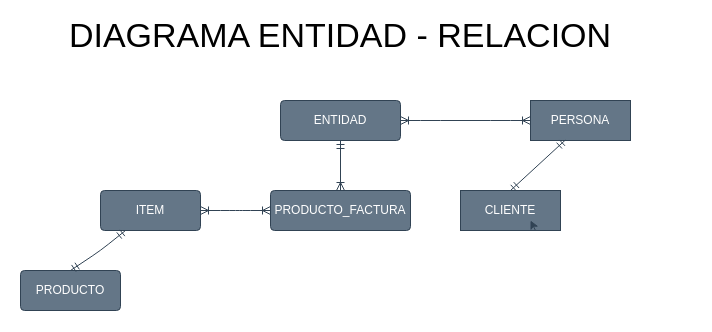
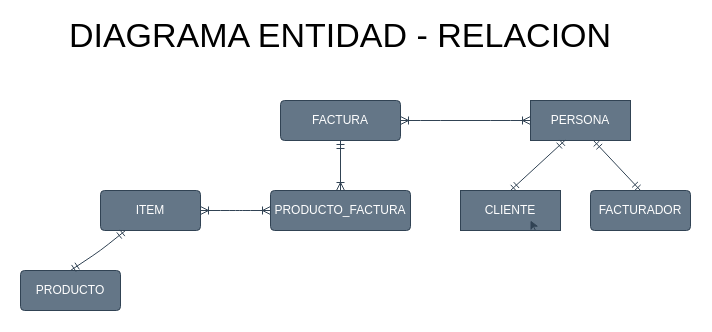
(341, 121) -> (341, 121)
none -> (617, 166)
none -> (641, 211)
